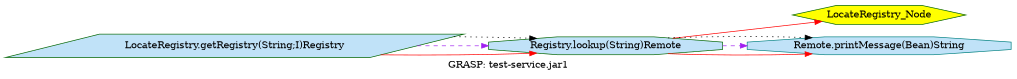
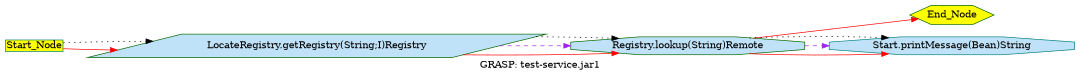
(879, 15) -> (952, 15)
none -> (34, 46)
(879, 46) -> (952, 46)
